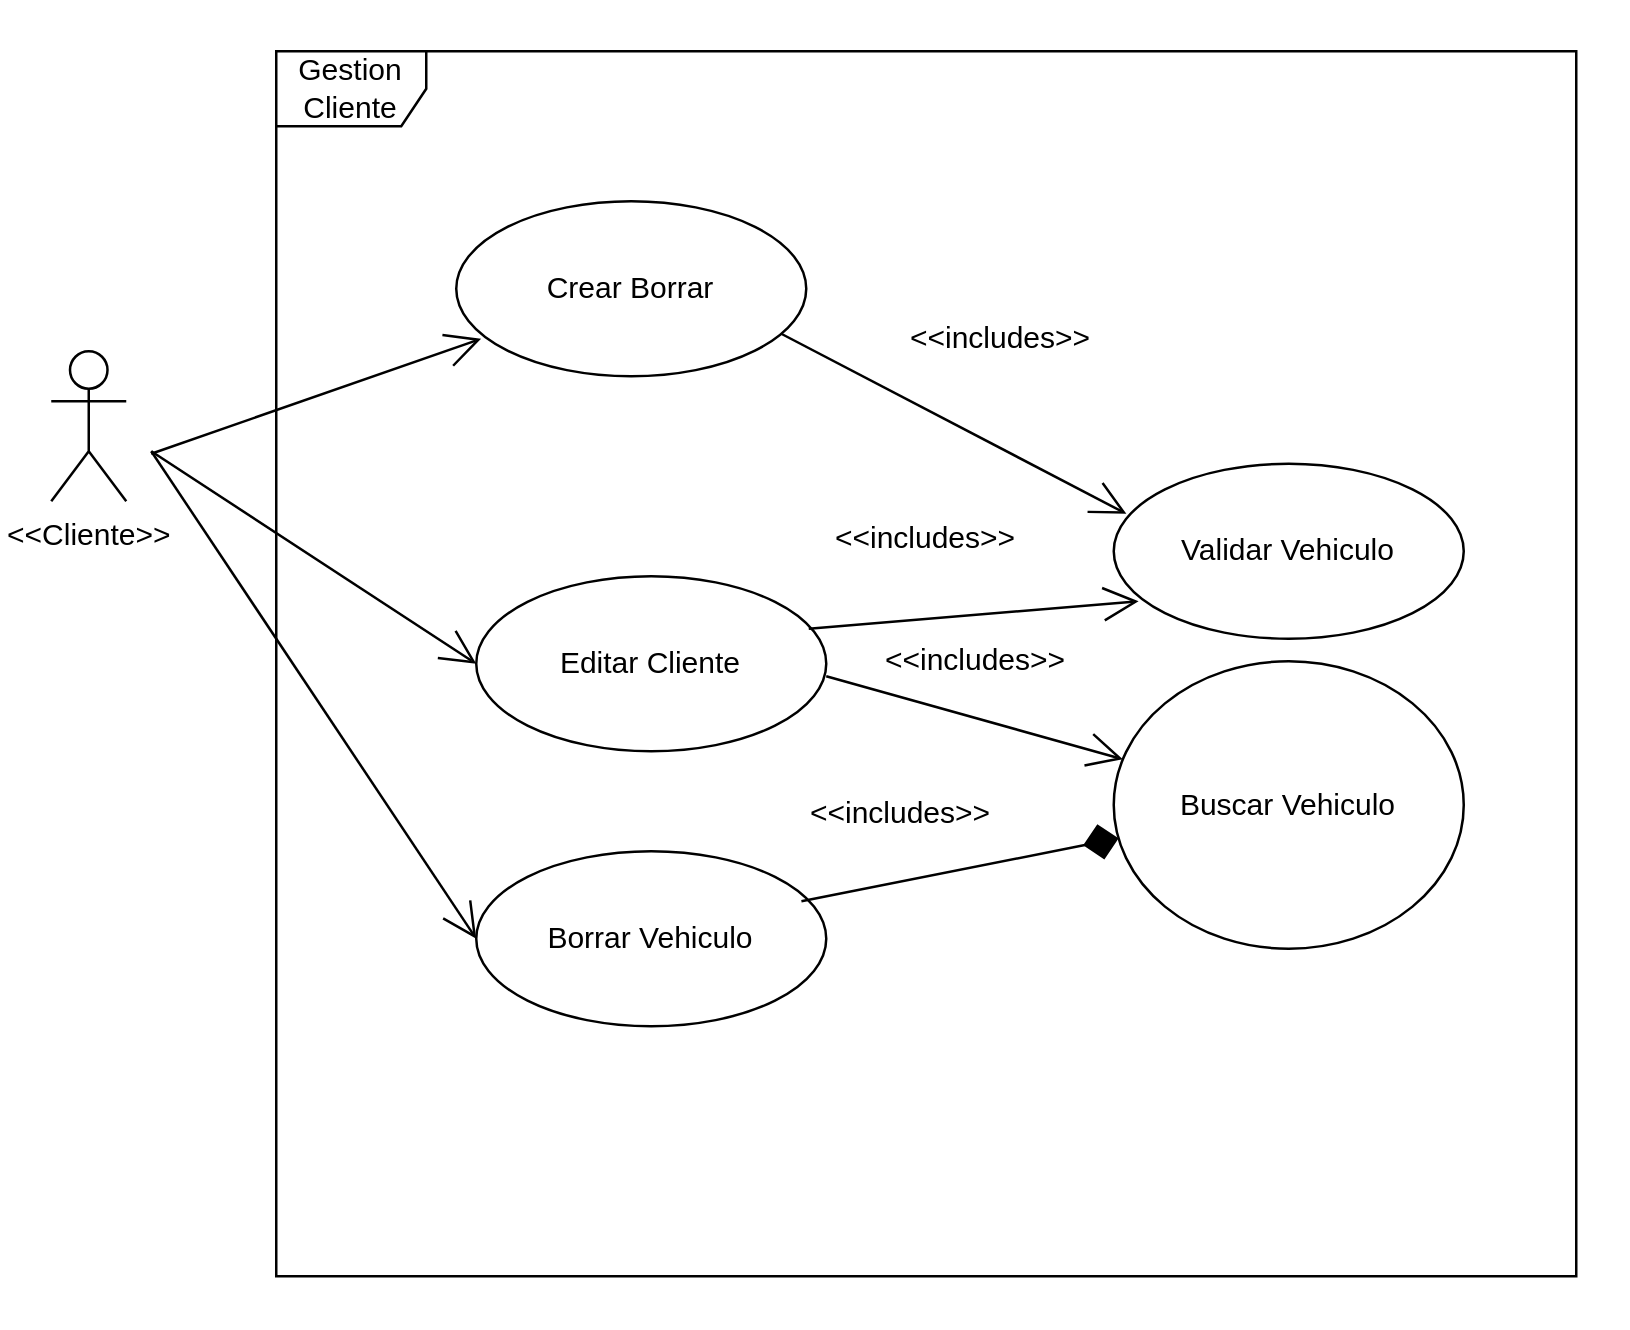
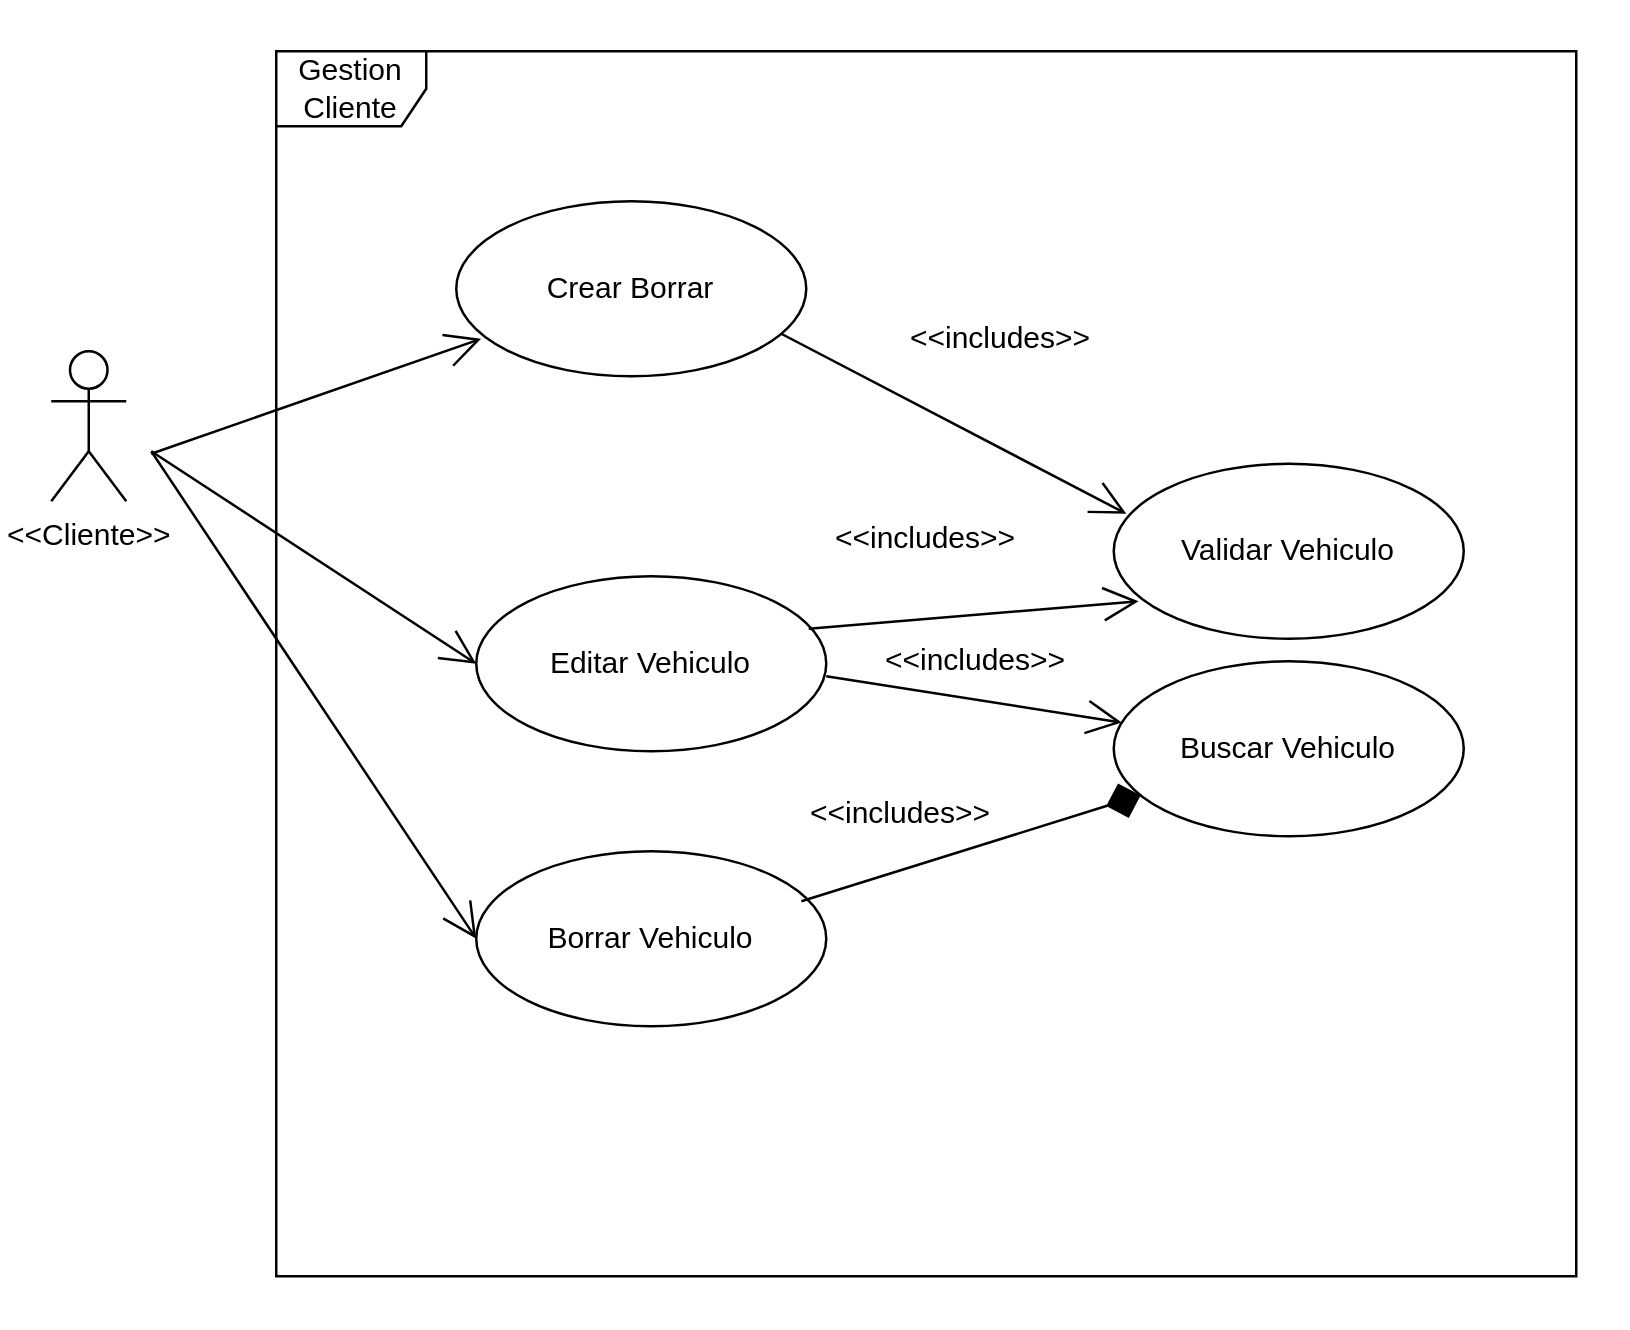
(651, 664) -> (651, 664)
(1289, 805) -> (1289, 749)
